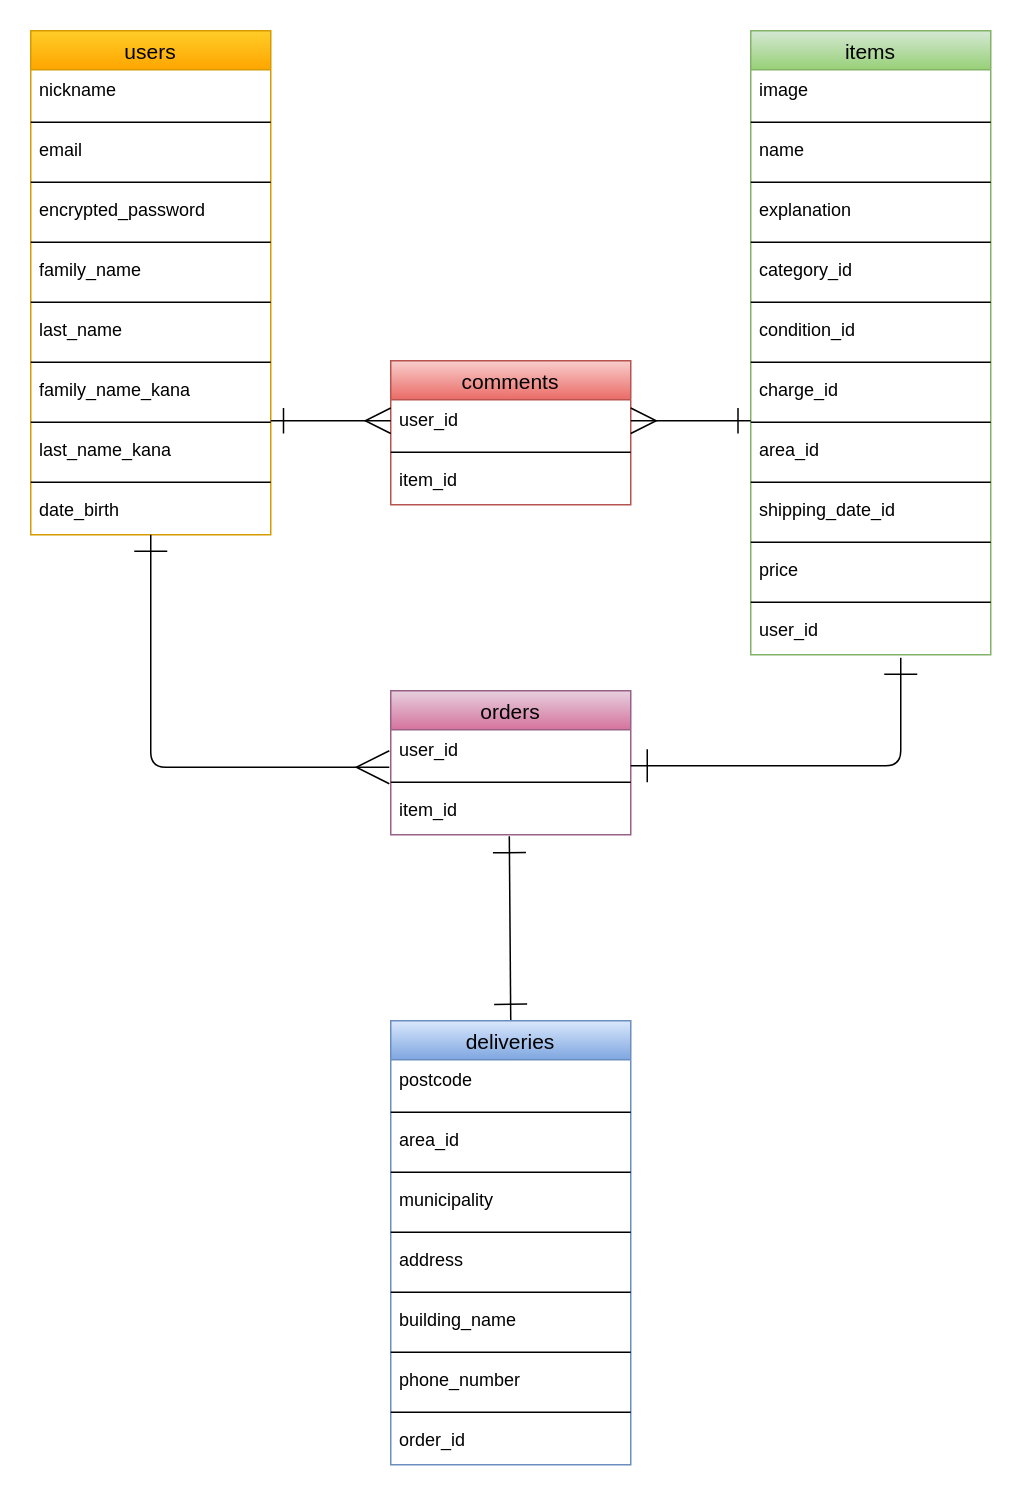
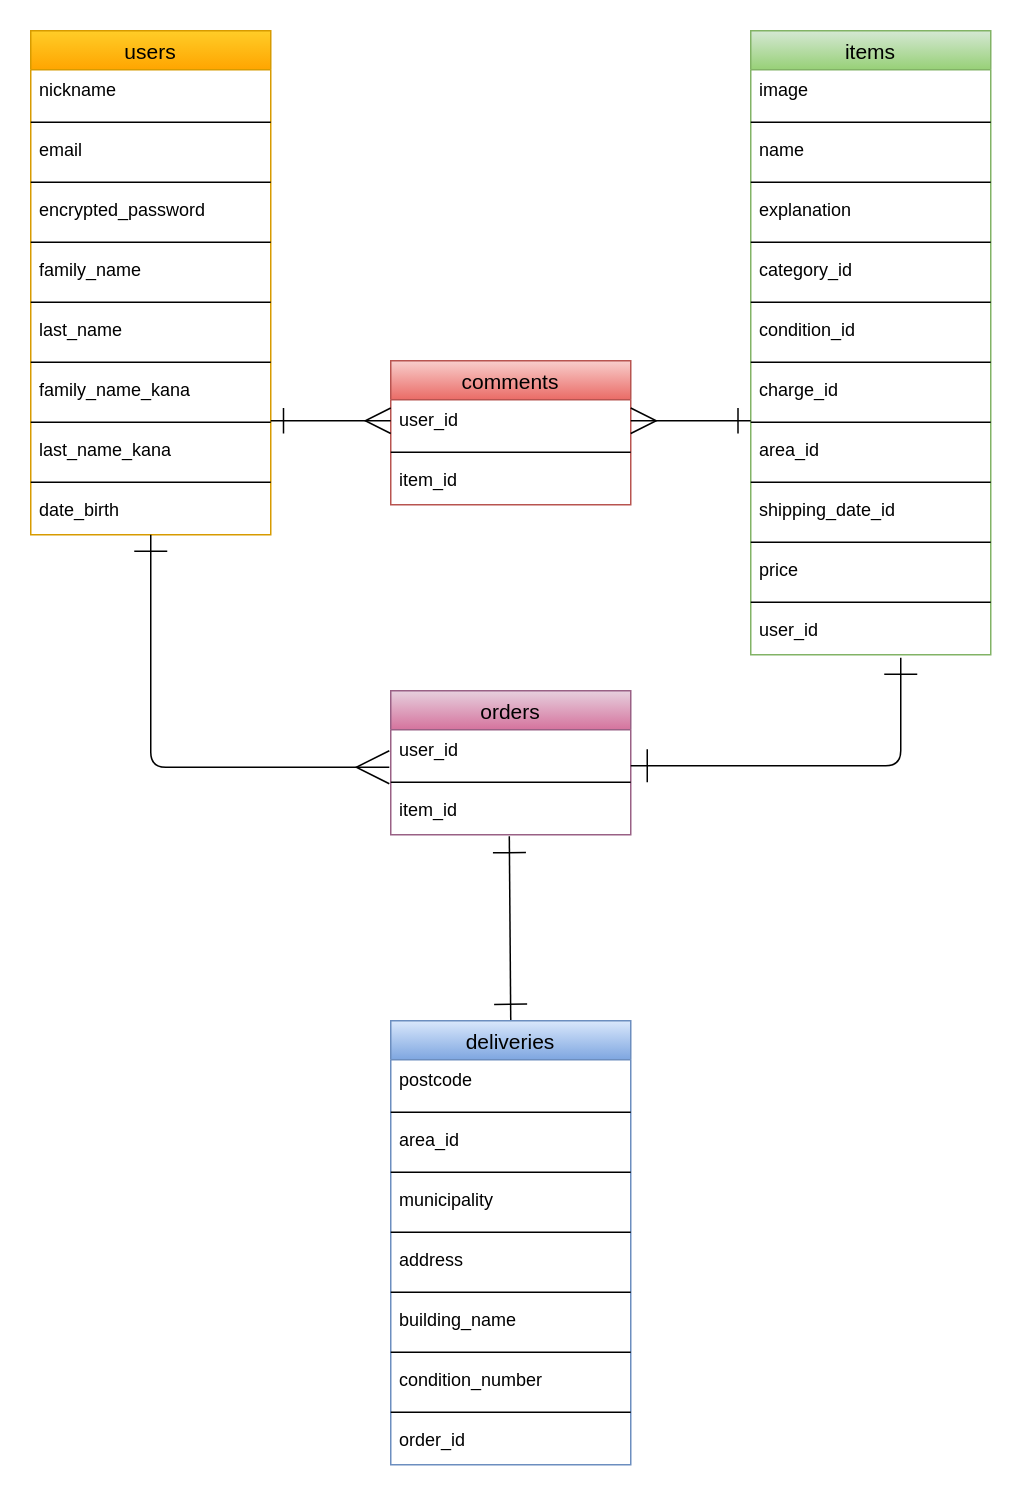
(459, 1380) -> (475, 1380)
